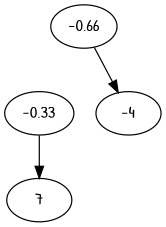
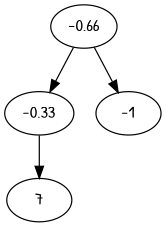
none -> (65, 64)
(129, 113) -> (129, 113)
